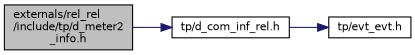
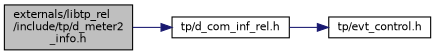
(68, 27) -> (68, 27)
(370, 27) -> (380, 27)
